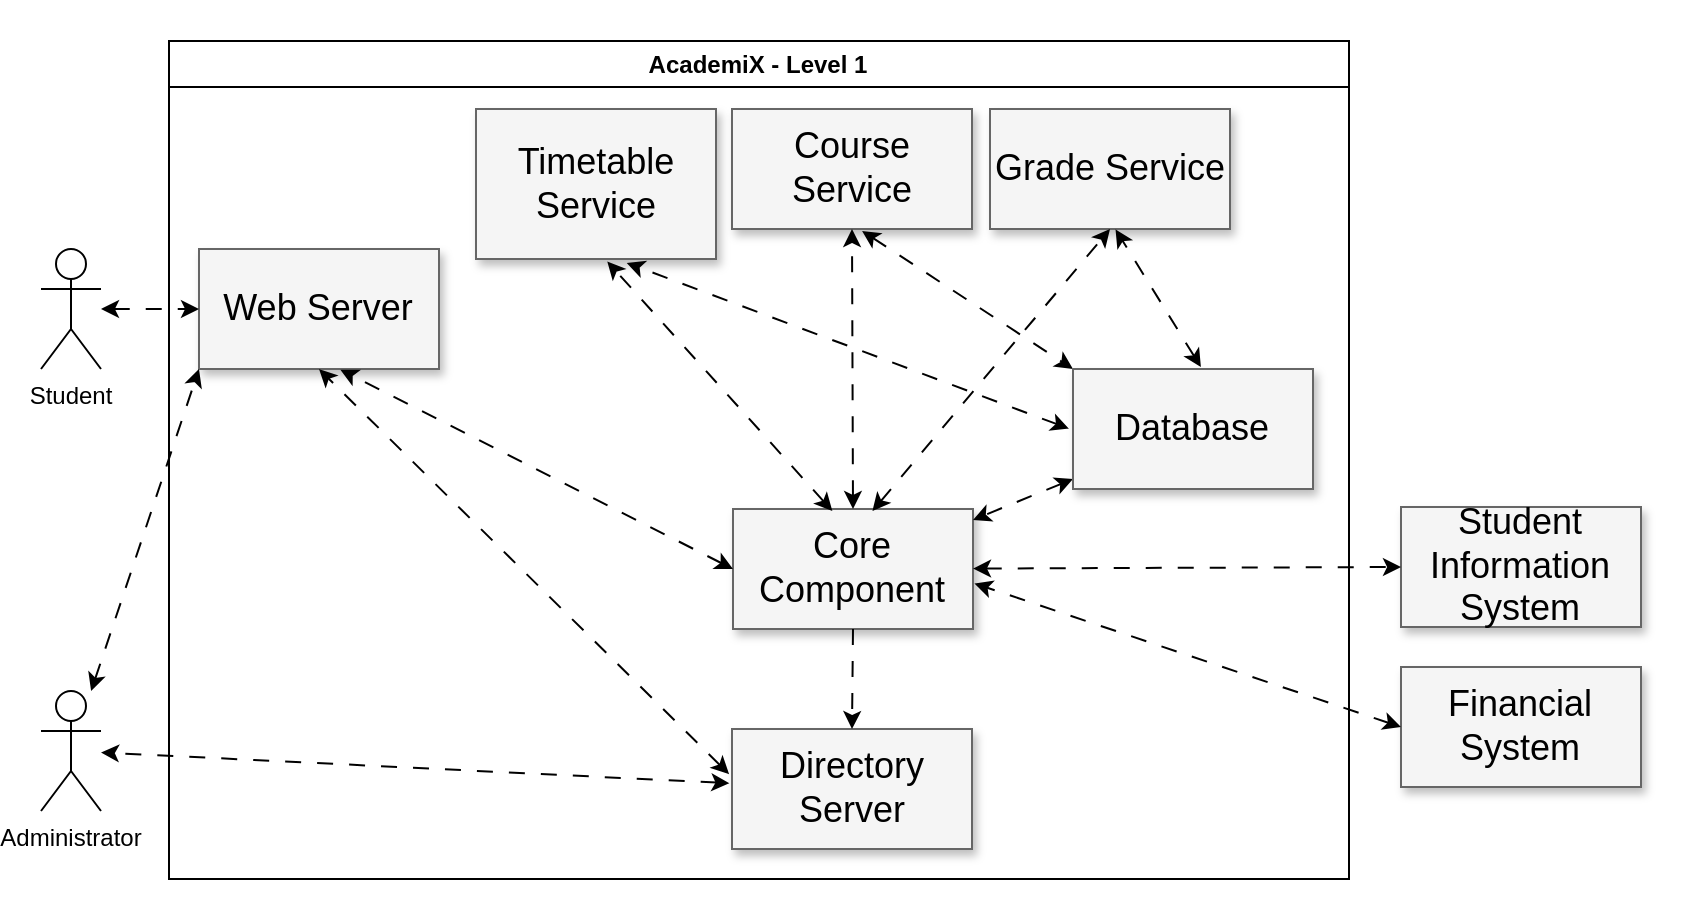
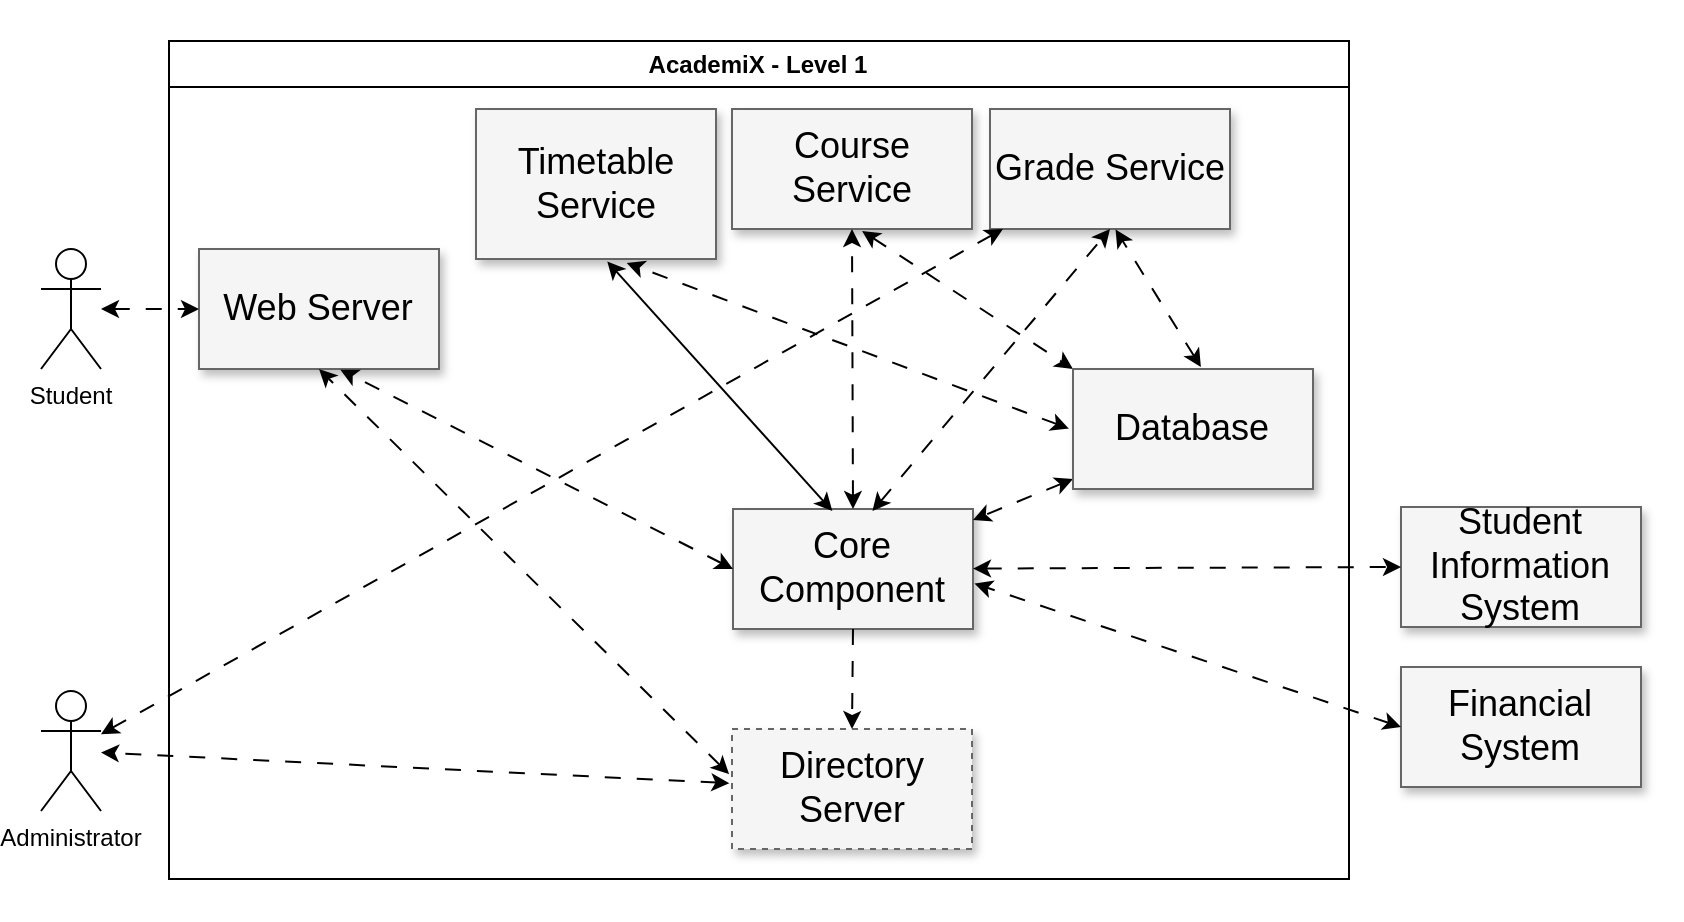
(636, 293) -> (636, 293)
(191, 394) -> (718, 389)
(852, 789) -> (852, 789)
